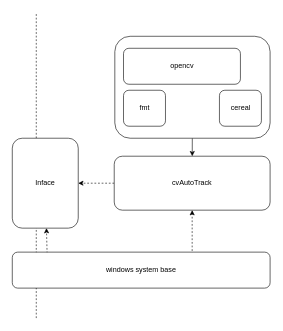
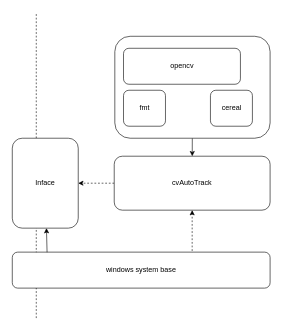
(241, 108) -> (232, 108)
(47, 242) -> (47, 242)
